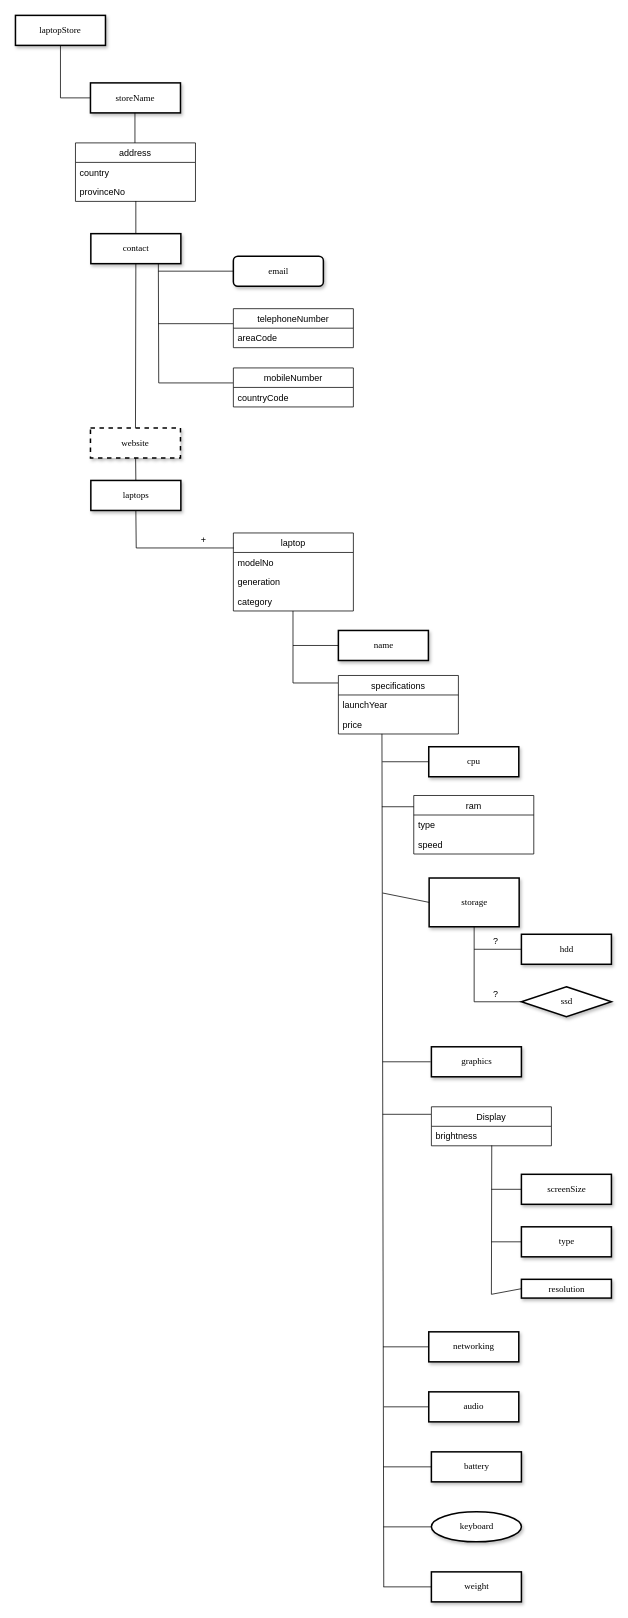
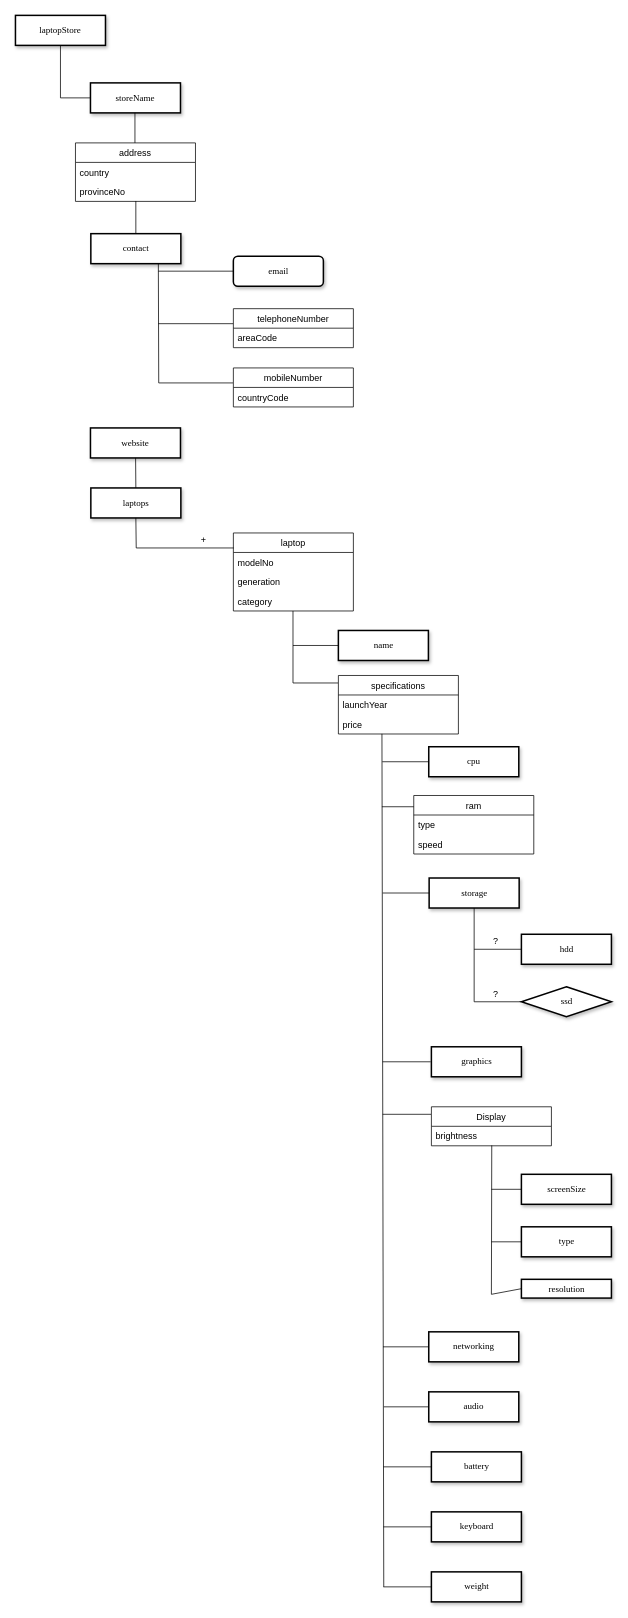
(136, 346) -> none
(135, 443) -> (135, 443)
(136, 495) -> (136, 503)
(474, 902) -> (474, 893)
(476, 1527) -> (476, 1527)
